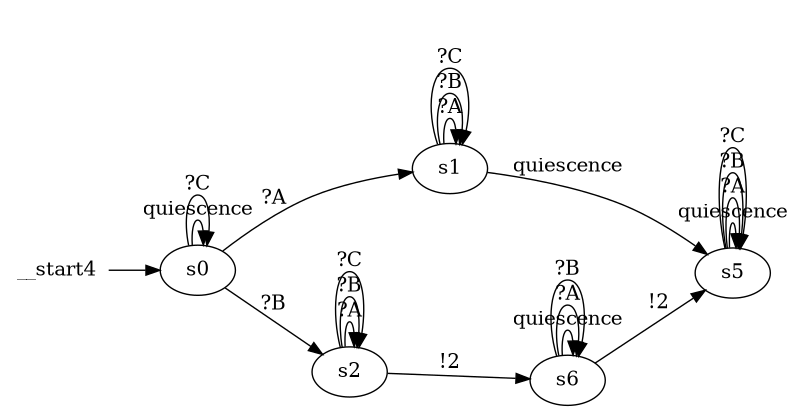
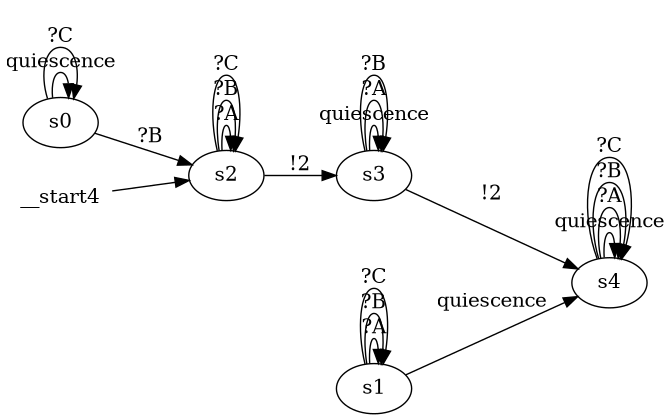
(305, 200) -> none
(127, 270) -> (144, 187)
(733, 273) -> (609, 283)
(568, 380) -> (374, 176)
